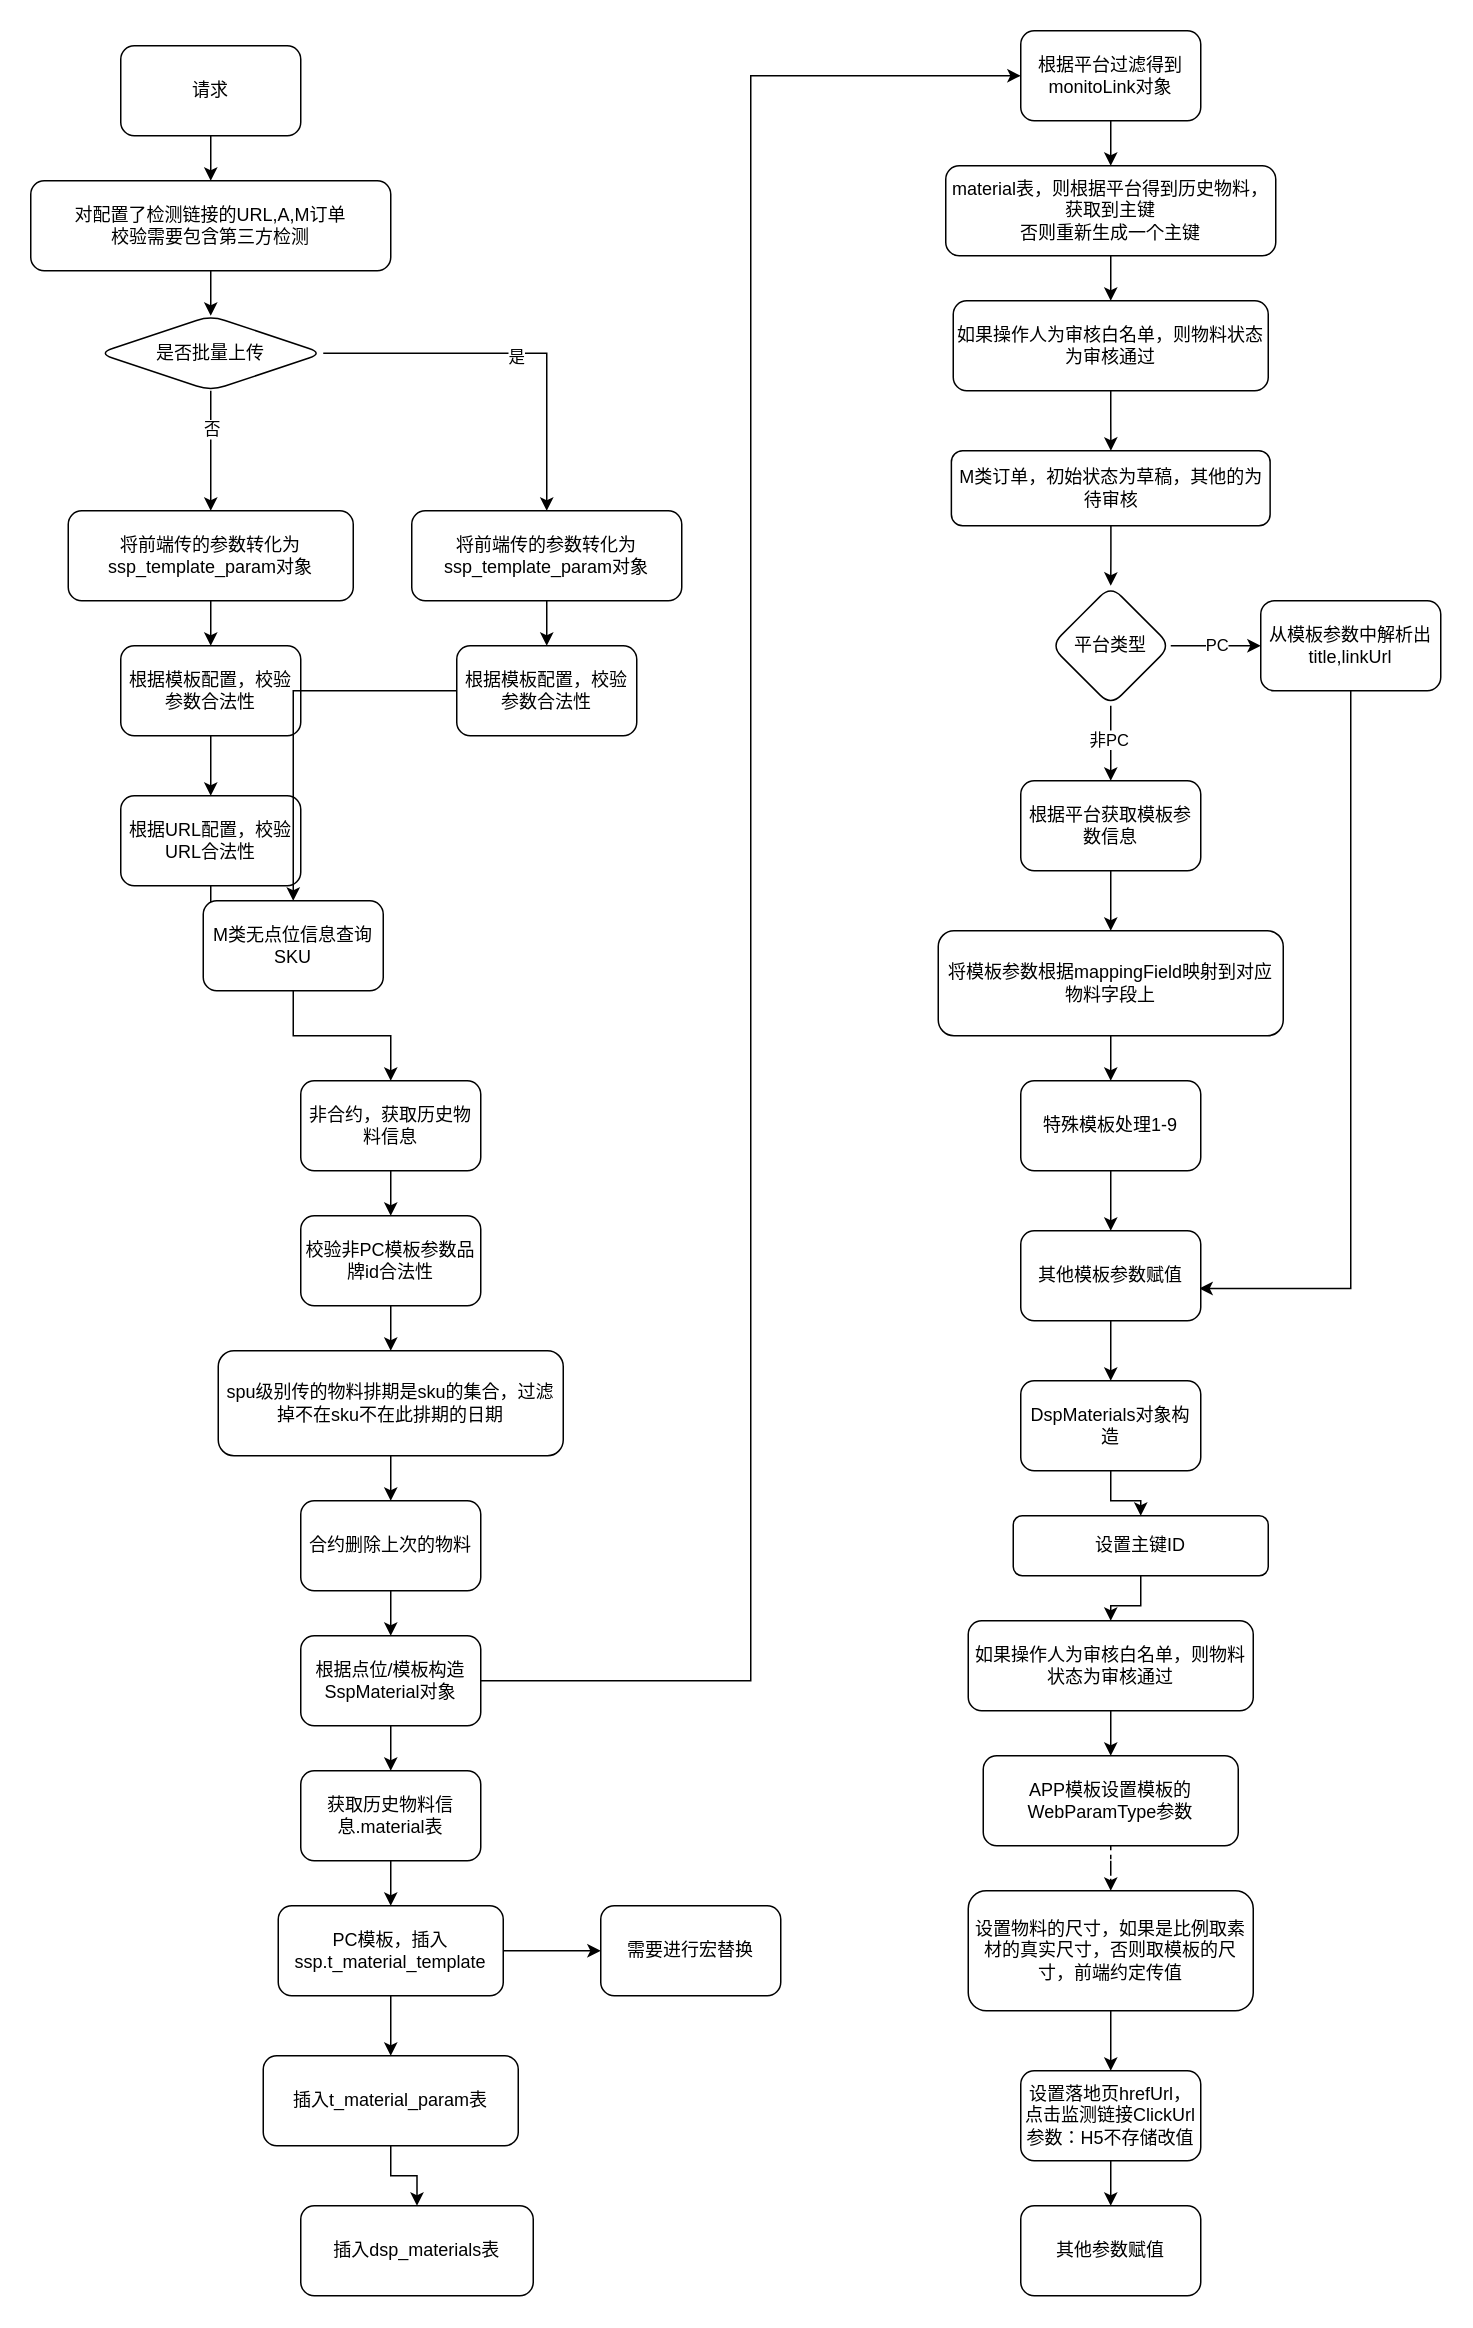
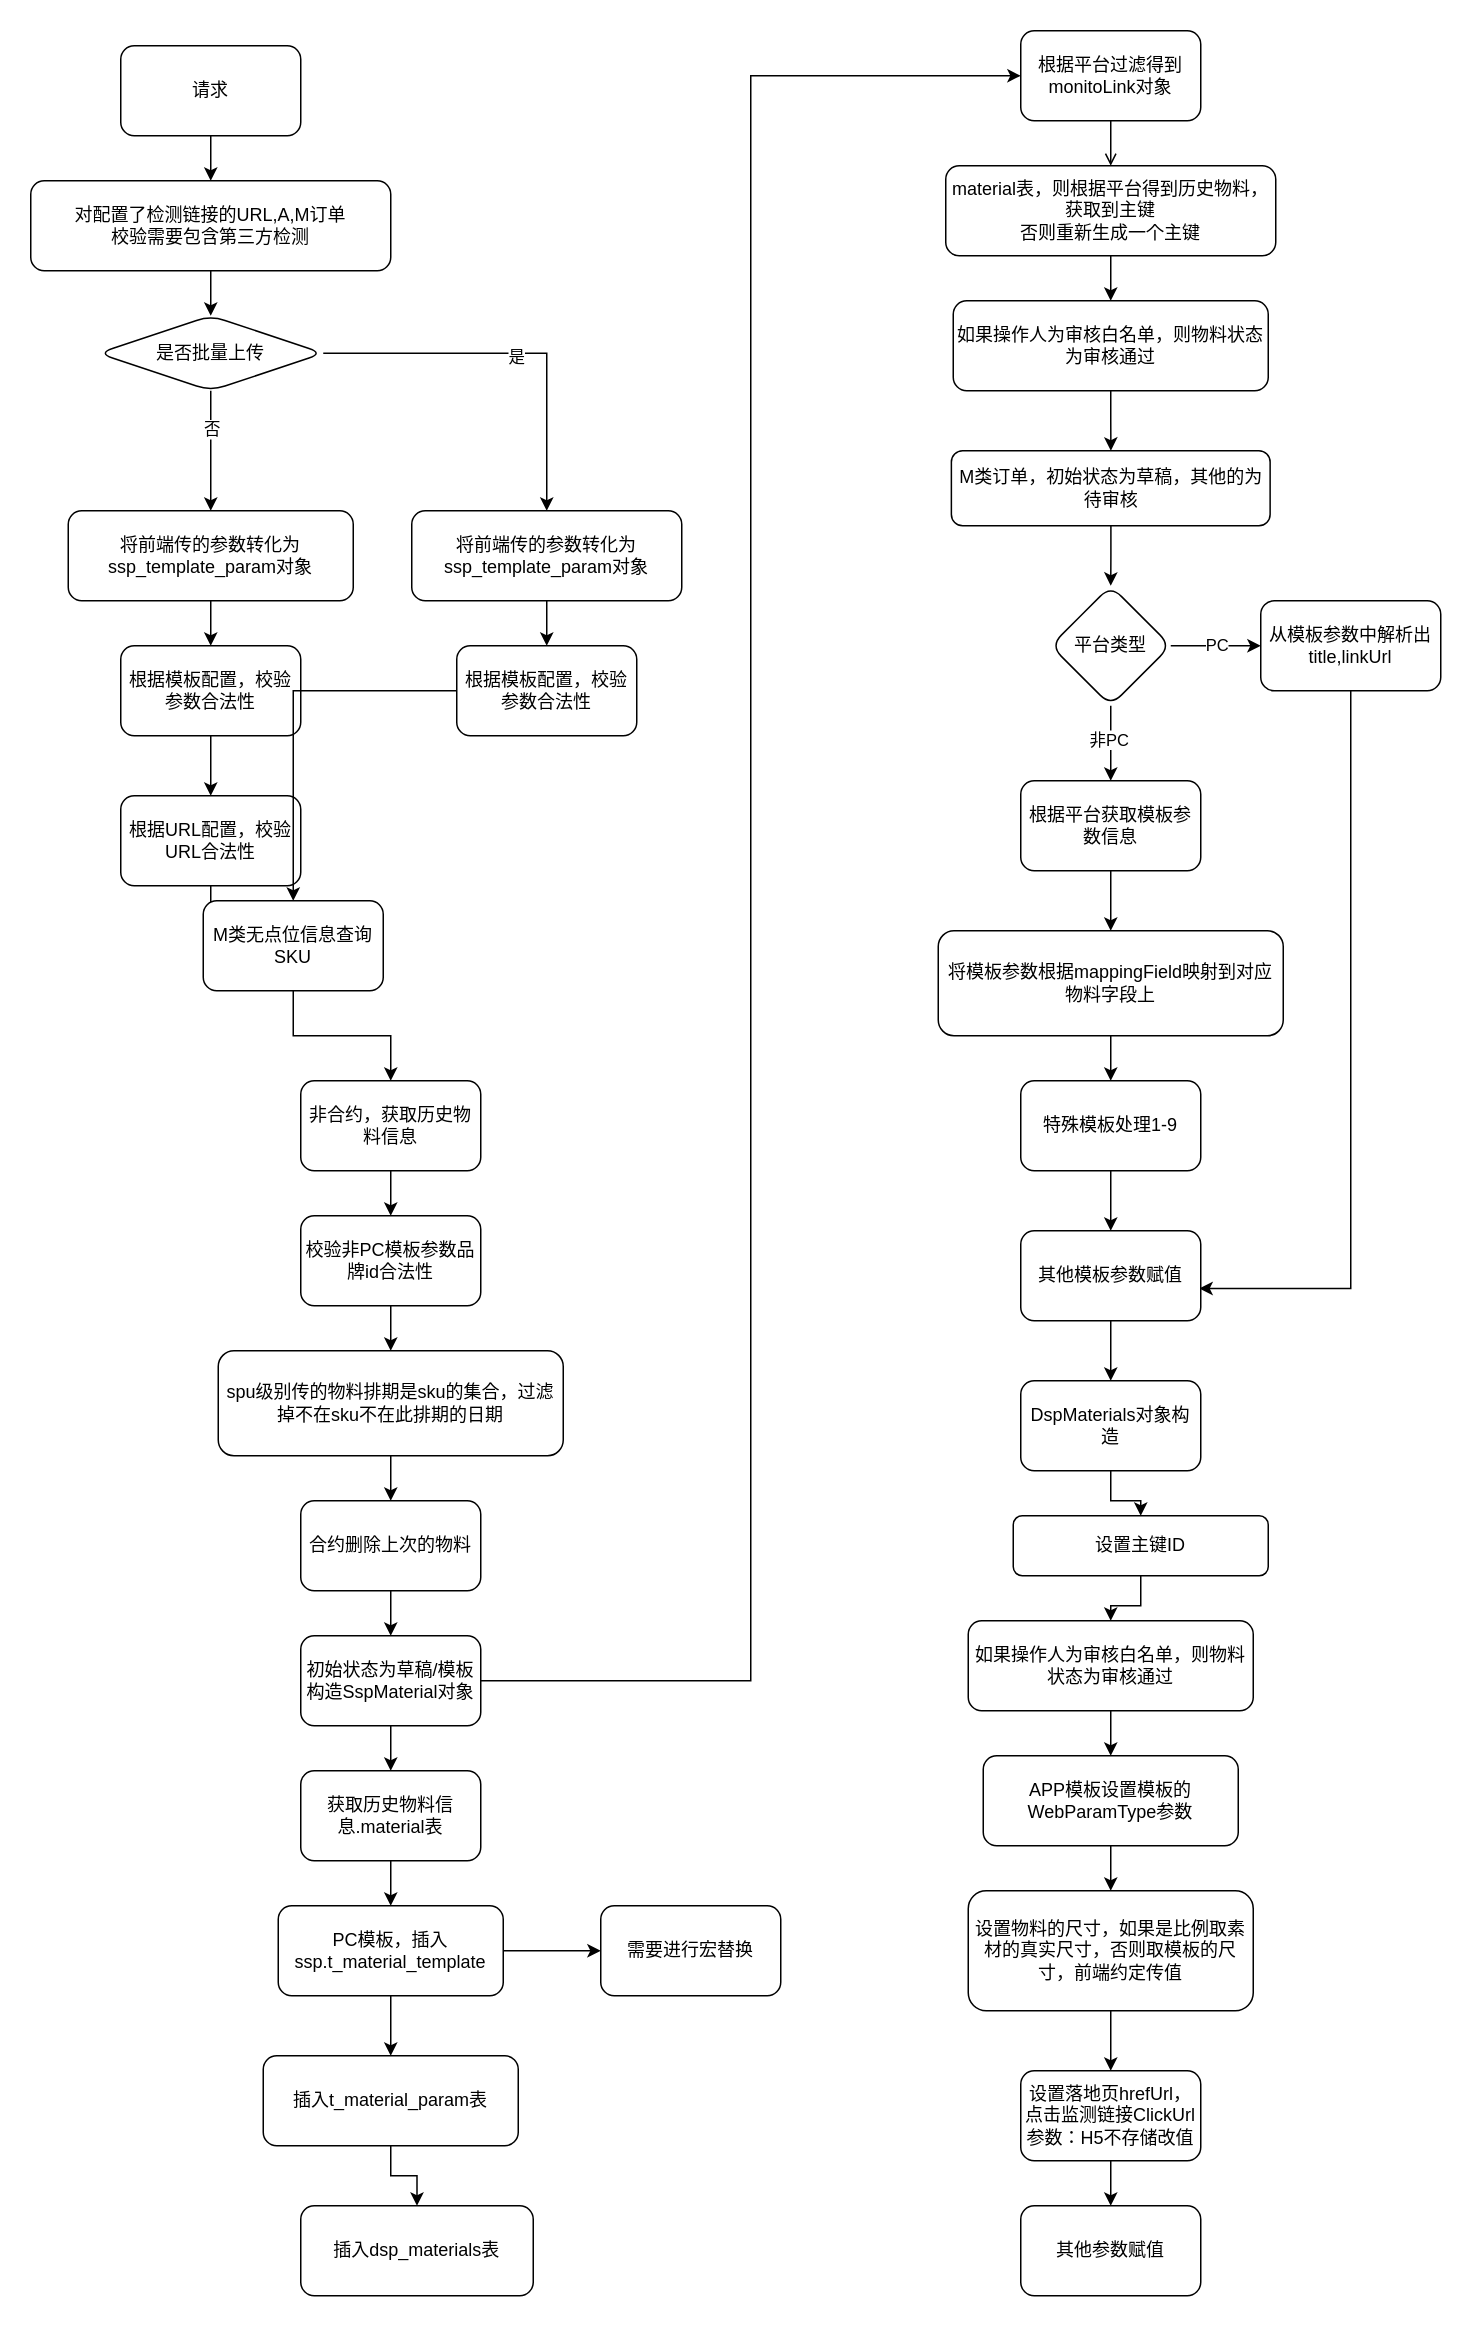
(1111, 154) -> (1111, 156)
(391, 1681) -> (391, 1681)
(1111, 1855) -> (1111, 1855)
